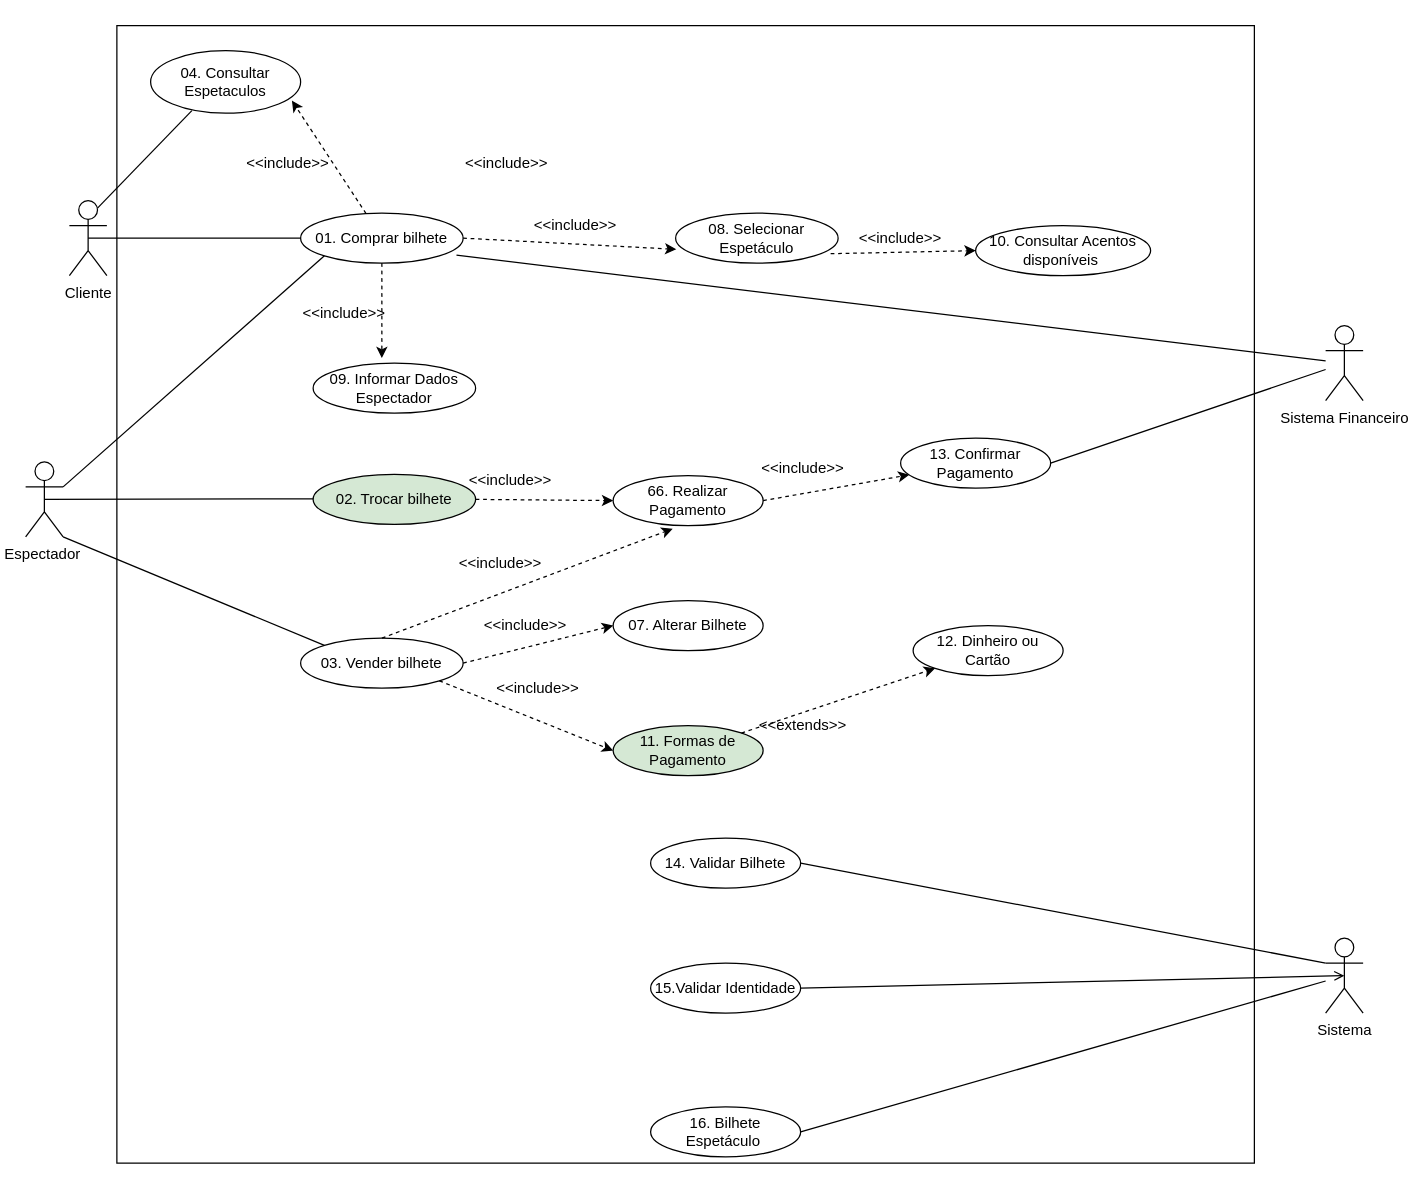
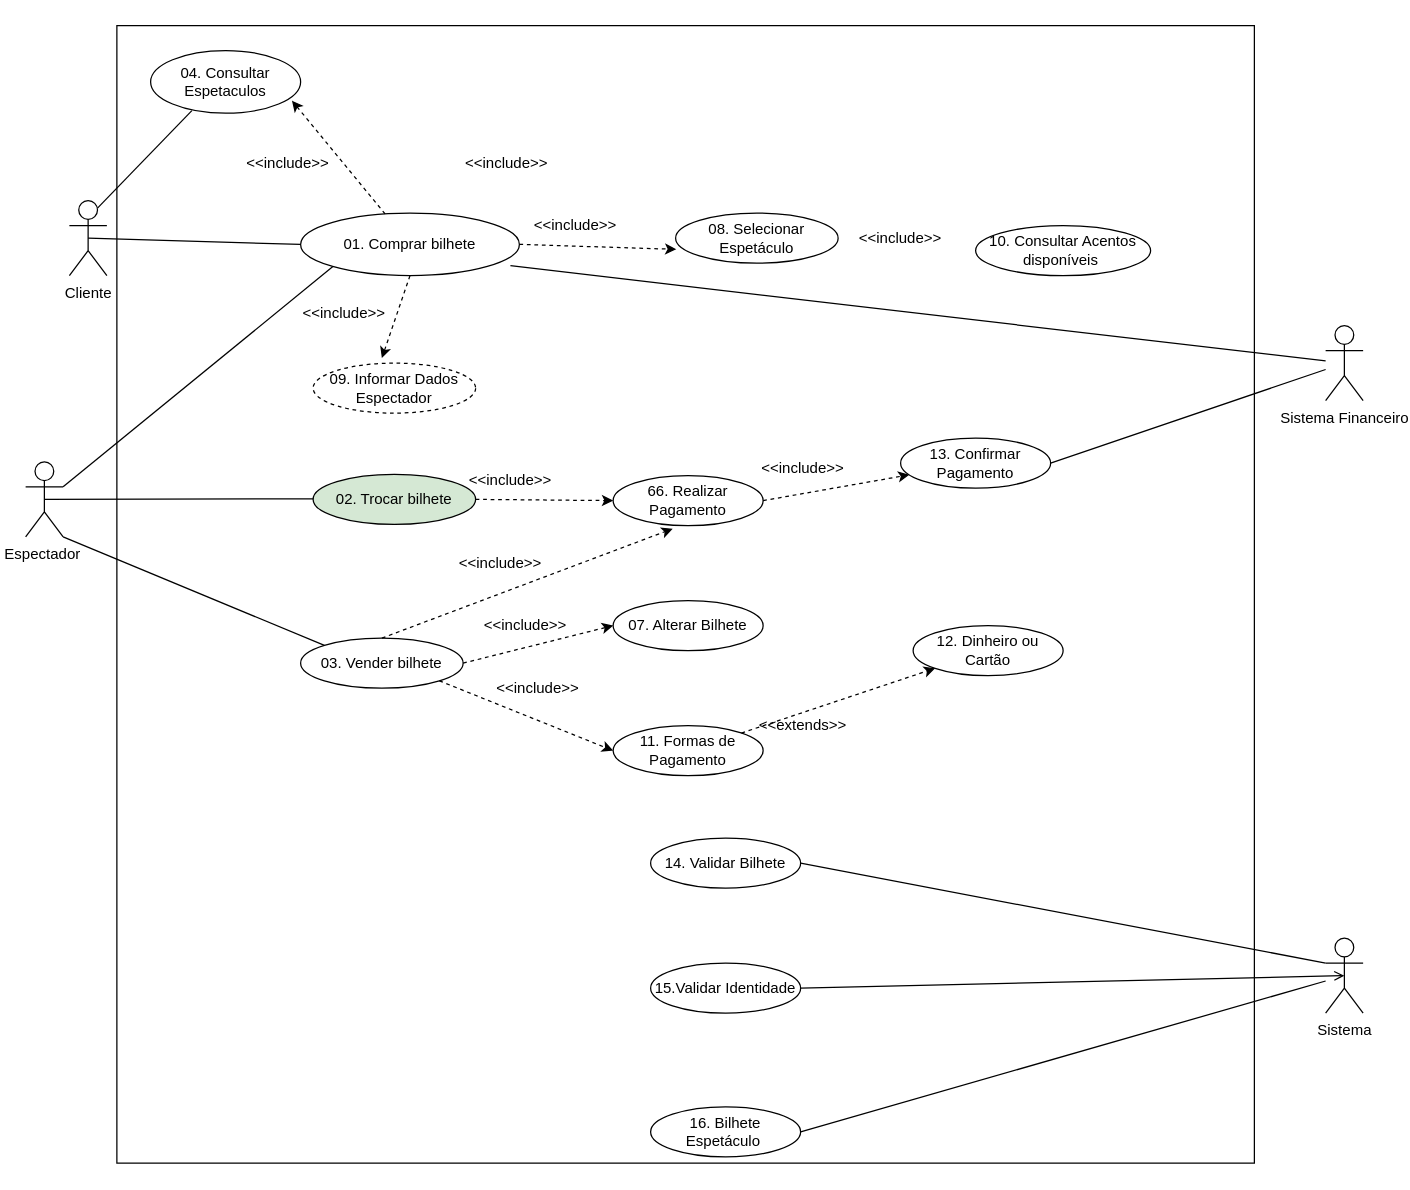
(382, 238) -> (410, 244)
(899, 252) -> none
(394, 388) -> (394, 388)
(688, 751) -> (688, 751)
